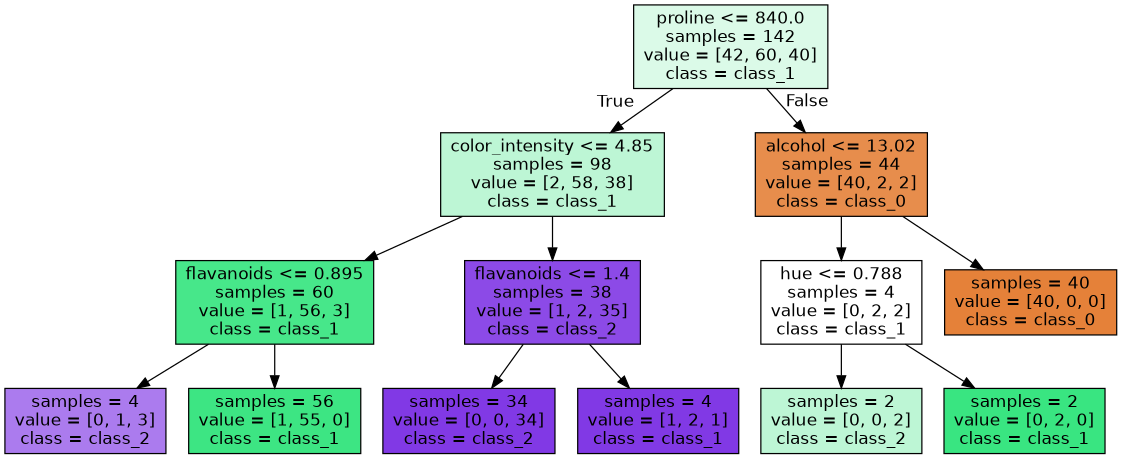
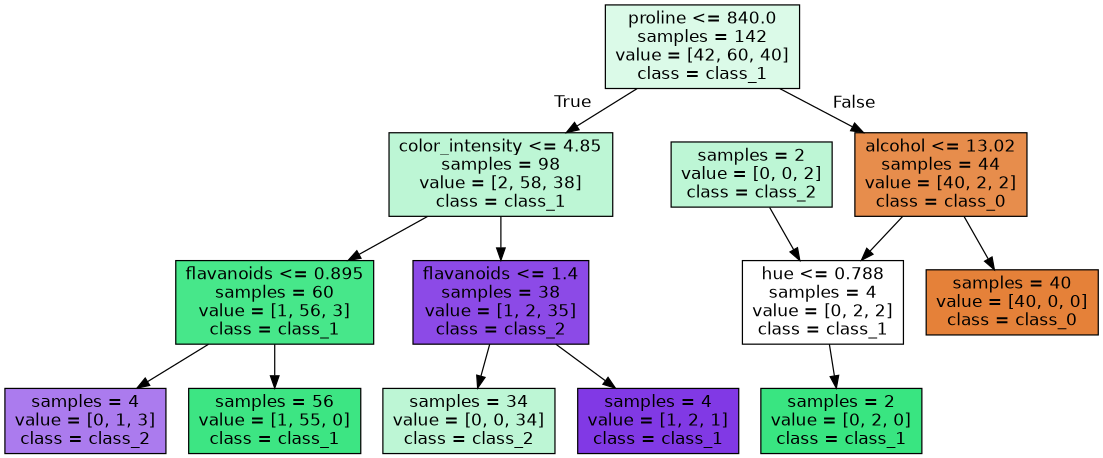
(841, 360) -> (782, 229)
(469, 421) -> (469, 421)
